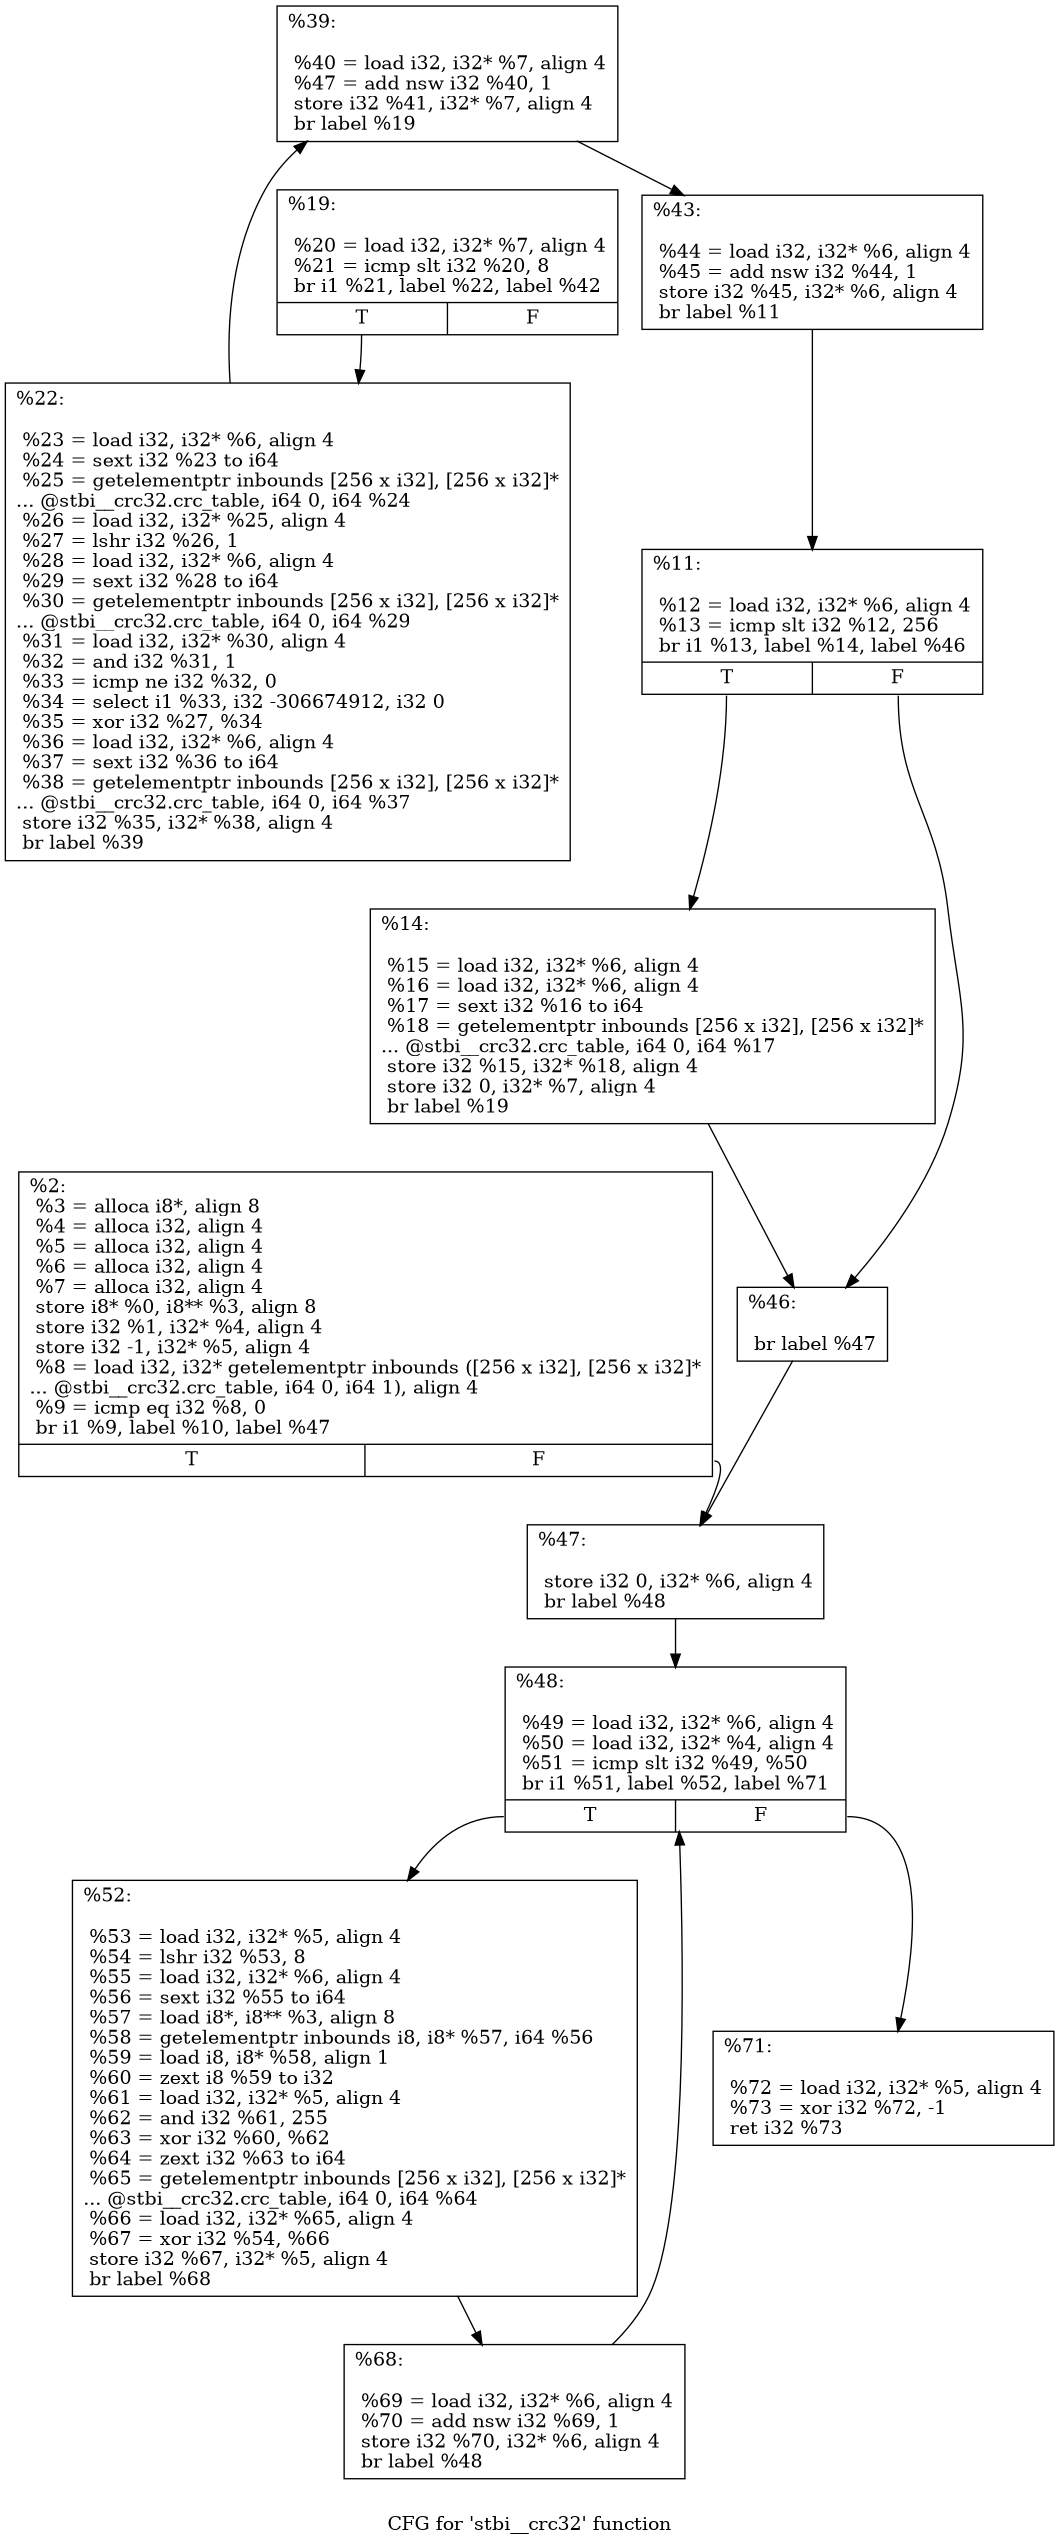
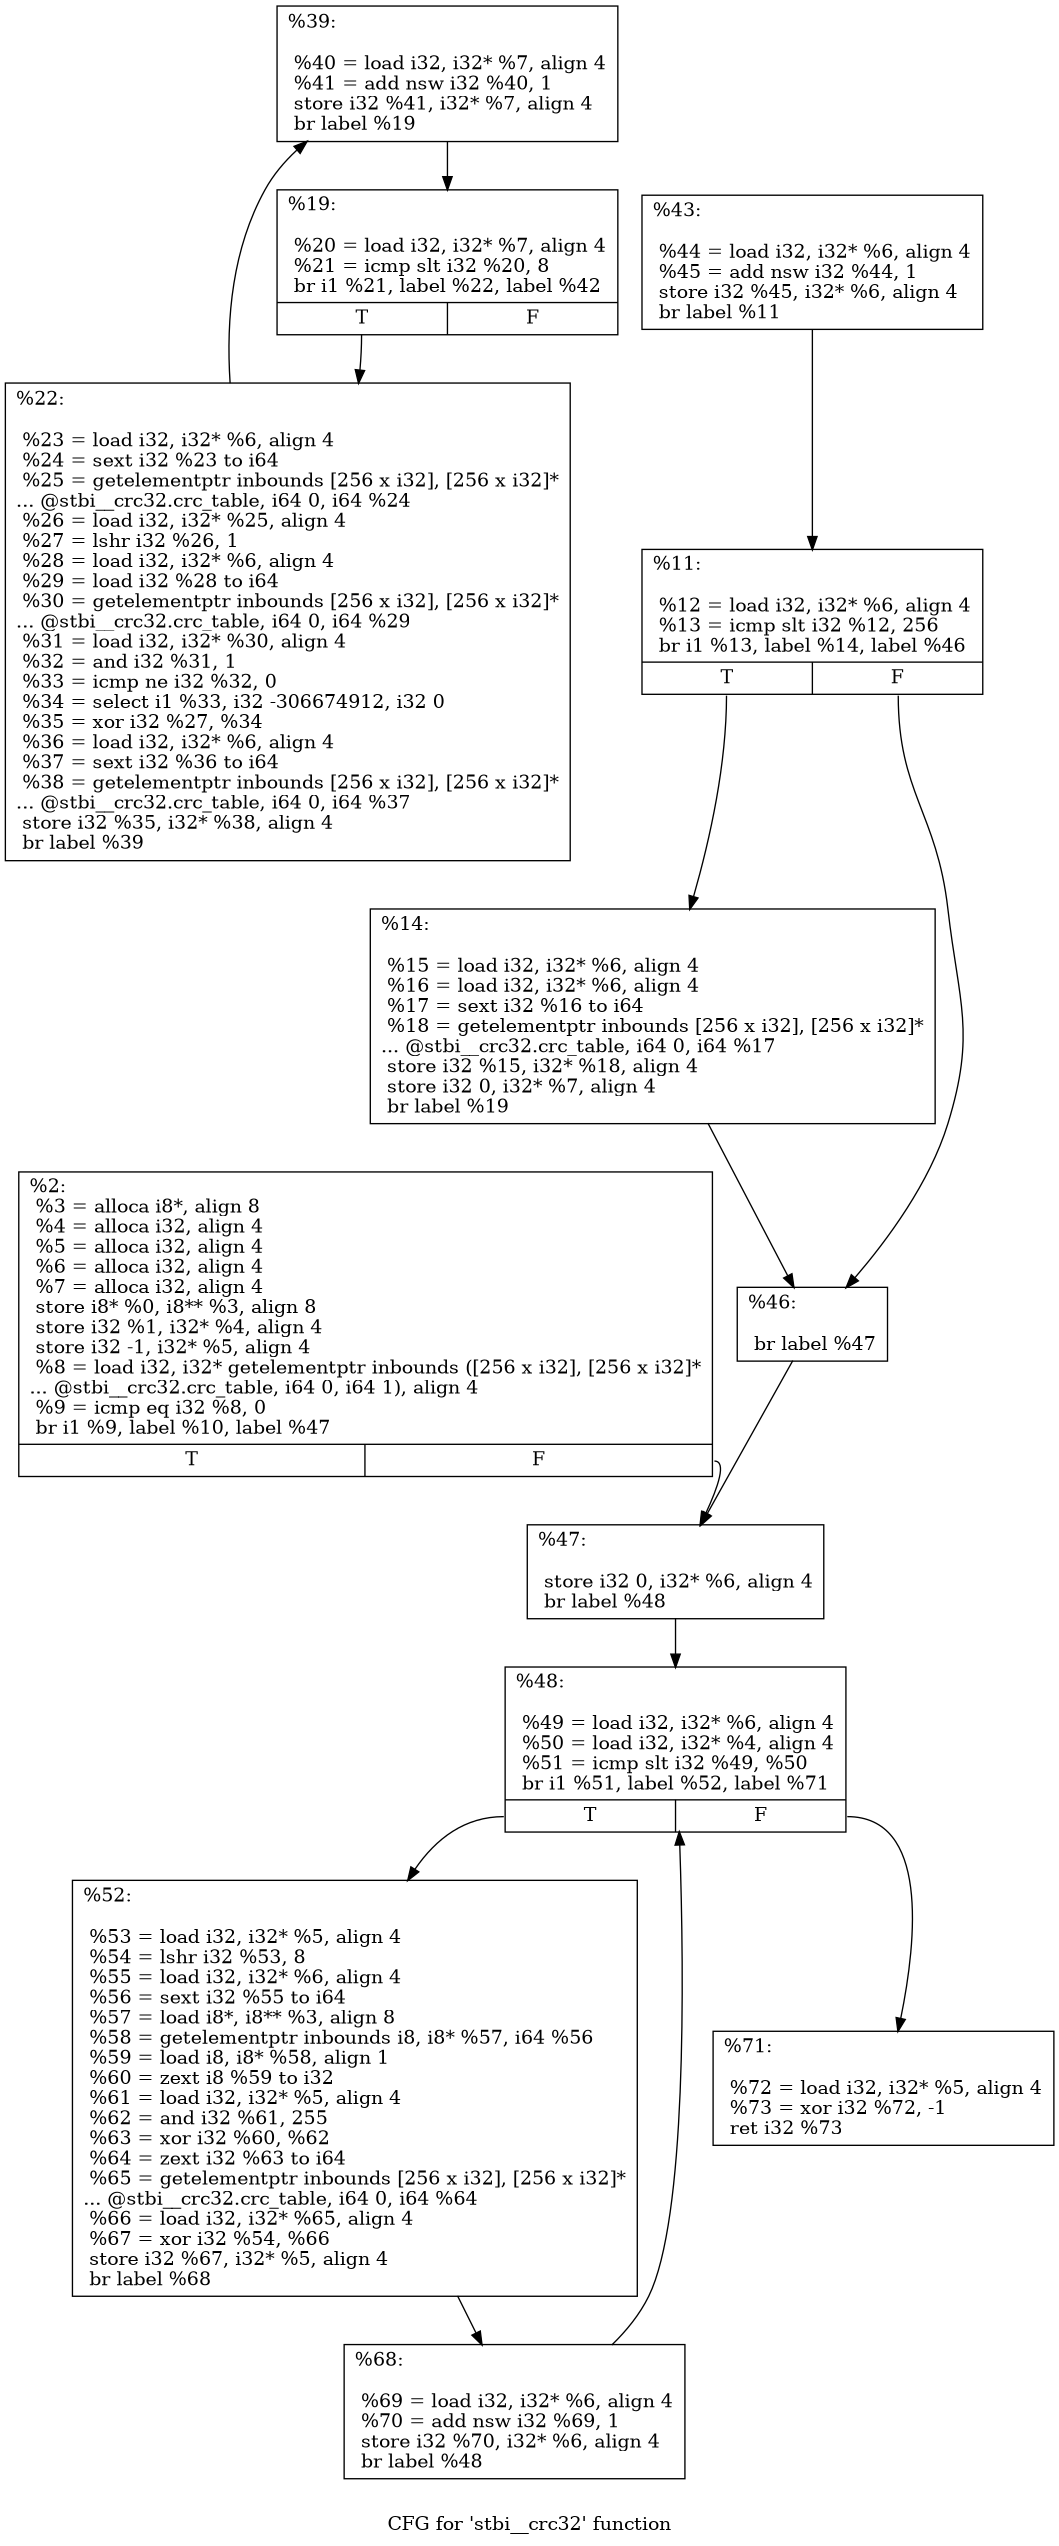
(421, 84) -> (421, 84)
(624, 165) -> (447, 159)
(148, 582) -> (148, 582)
